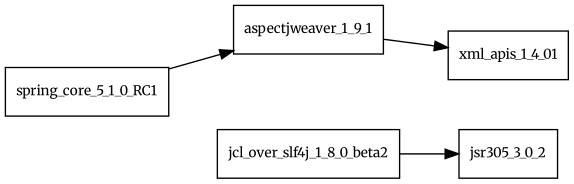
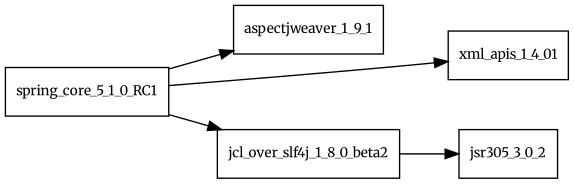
(409, 43) -> (302, 75)
none -> (189, 120)
